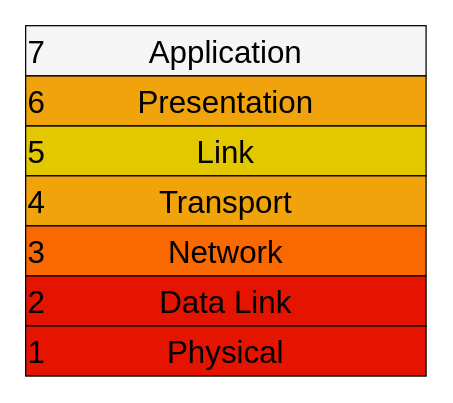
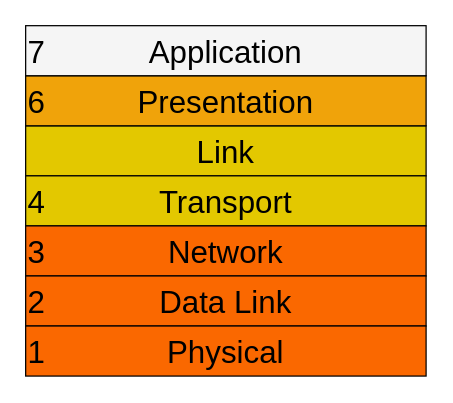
(63, 151) -> none
(226, 201) -> (226, 201)
(226, 301) -> (226, 301)
(226, 351) -> (226, 351)
